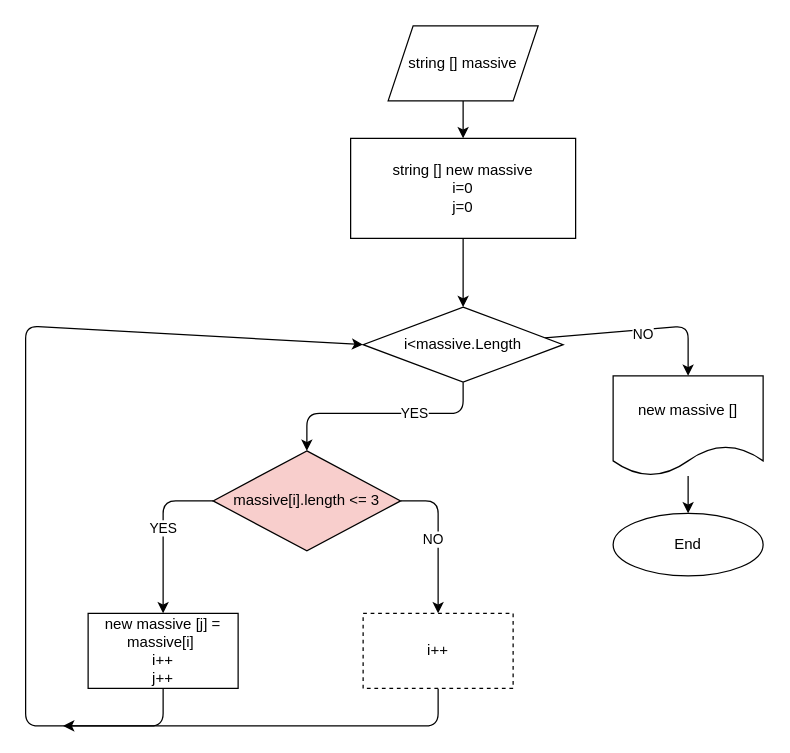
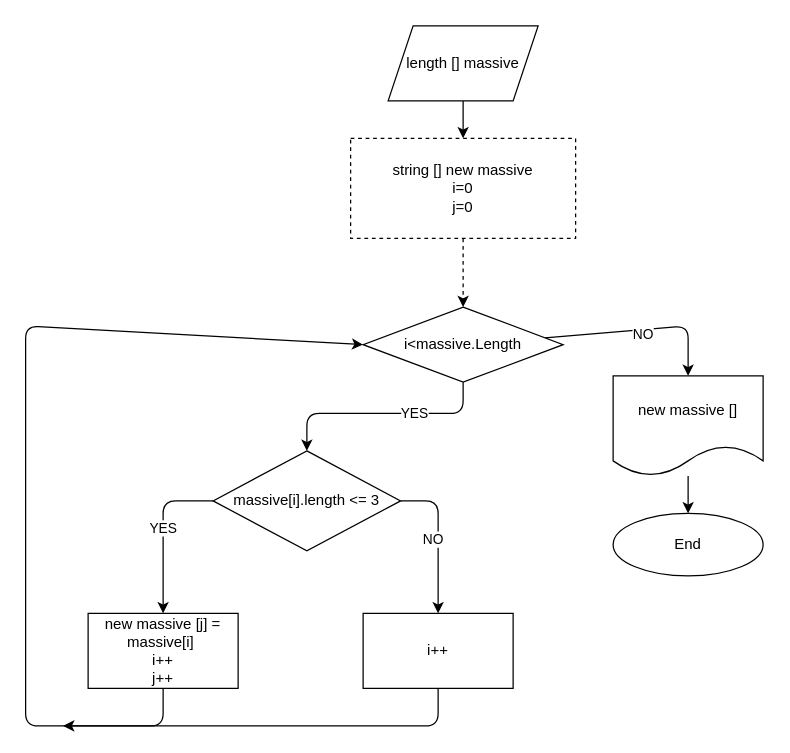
(463, 63) -> (463, 63)
(463, 188) -> (463, 188)
(463, 269) -> (463, 269)
(307, 501) -> (307, 501)
(438, 651) -> (438, 651)
